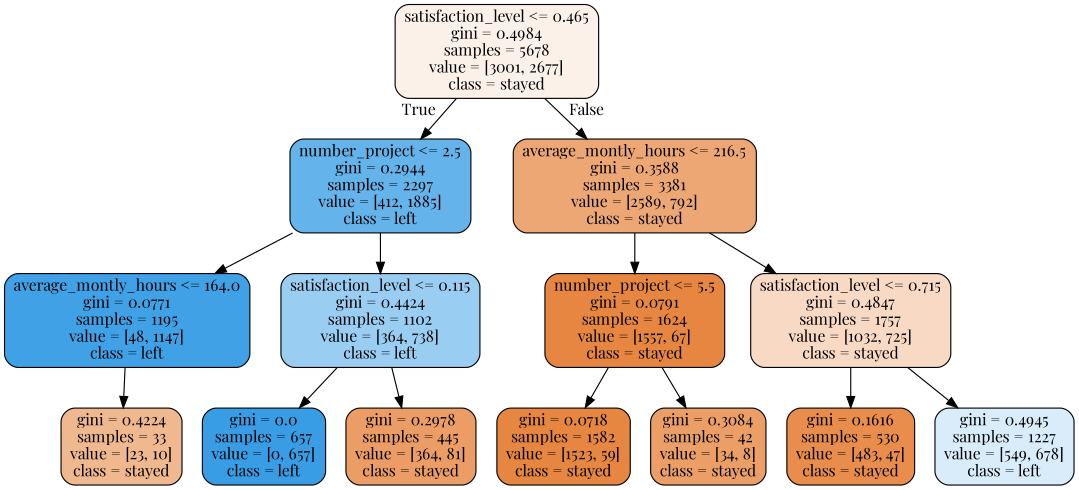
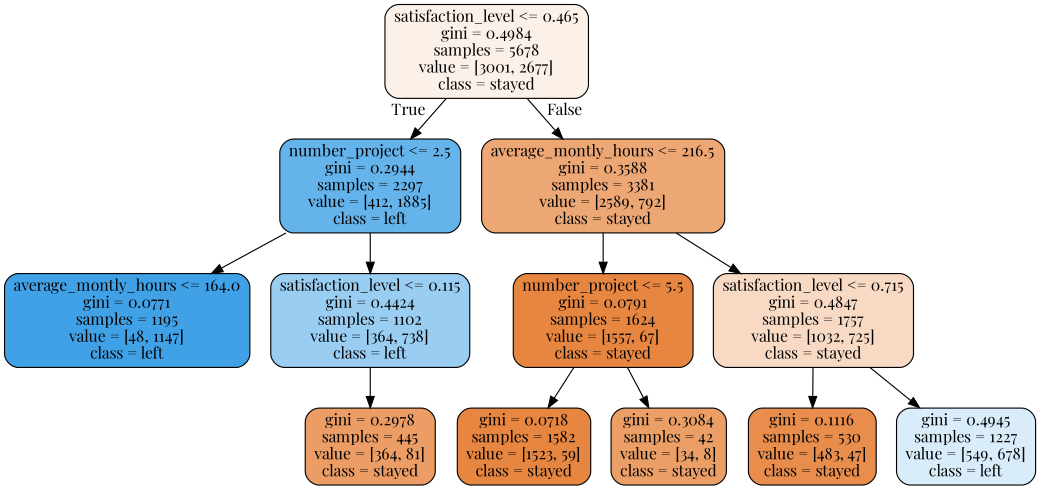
(122, 447) -> none
(264, 447) -> none
(851, 447) -> (812, 447)
